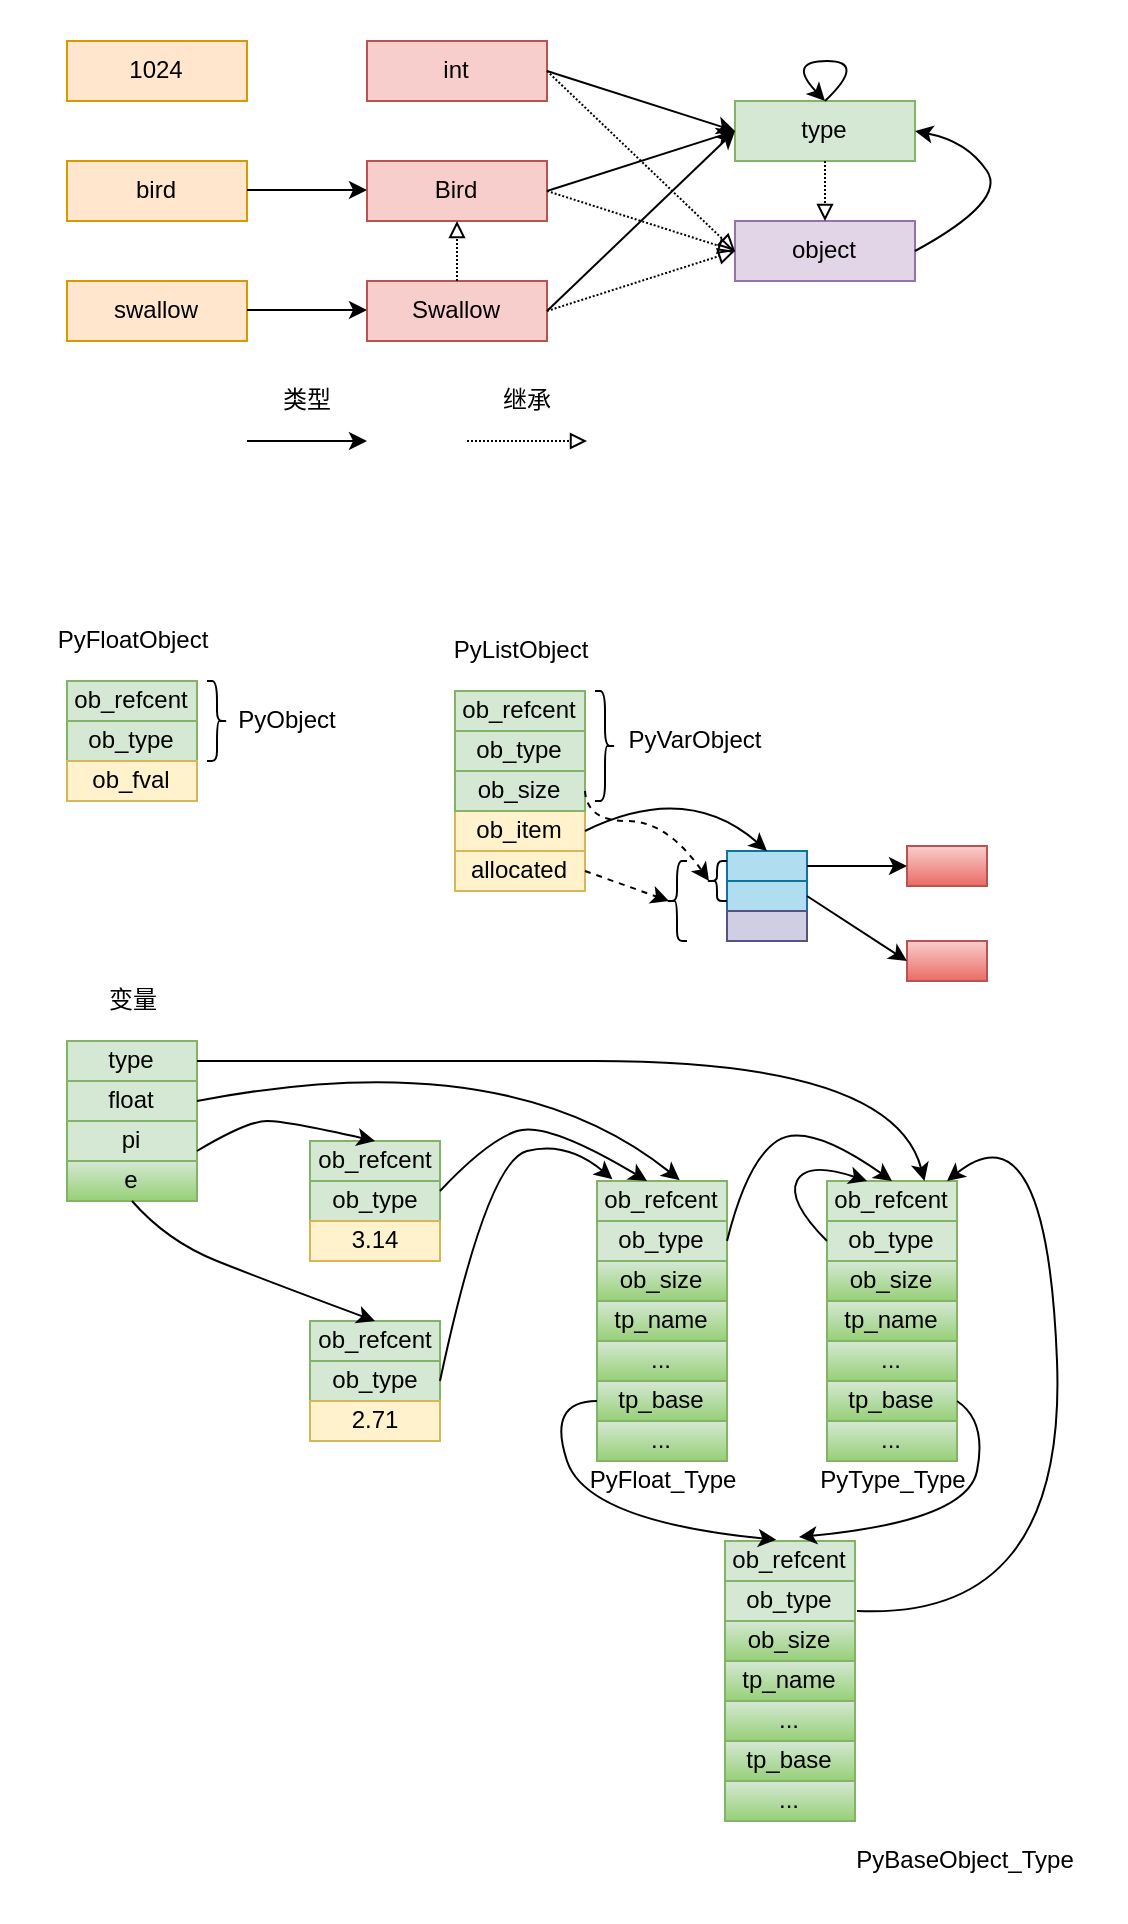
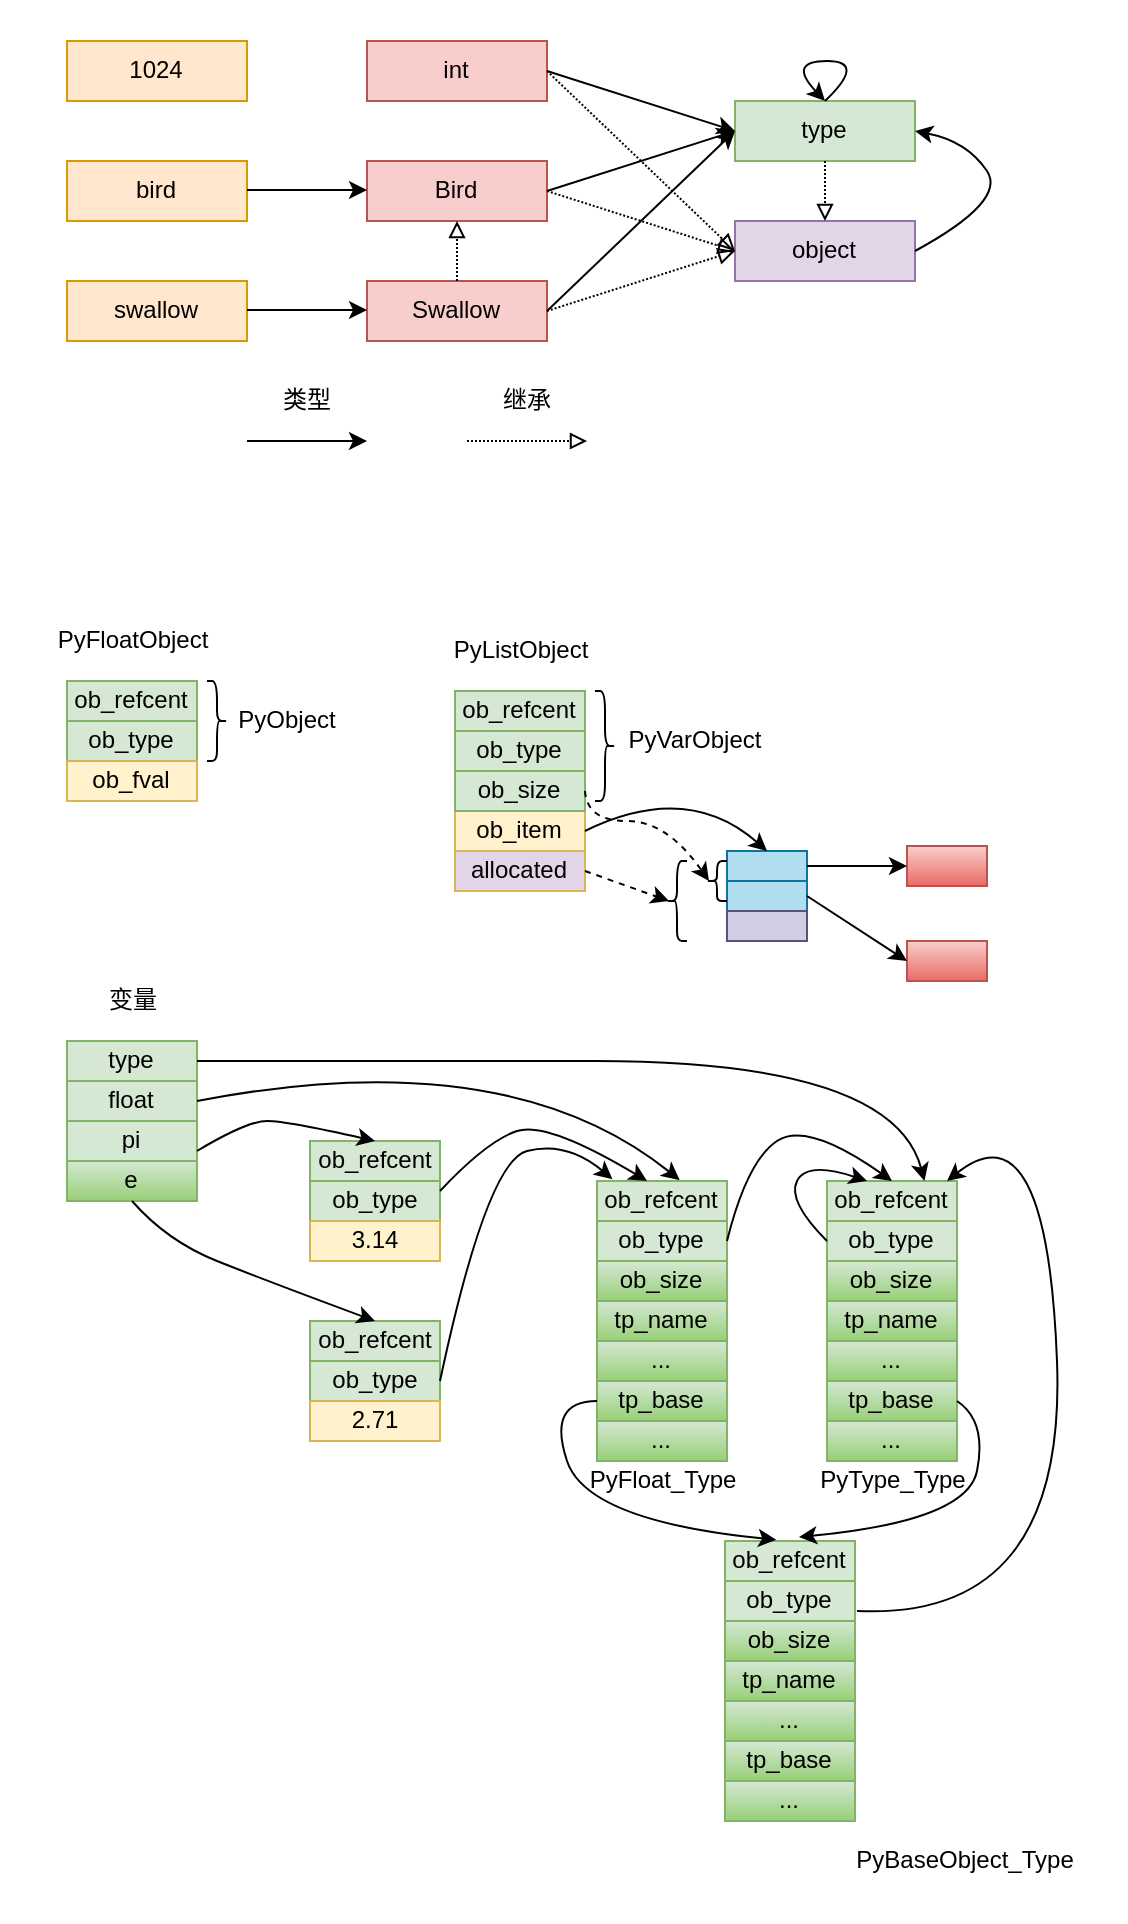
(520, 871) -> (520, 871)
